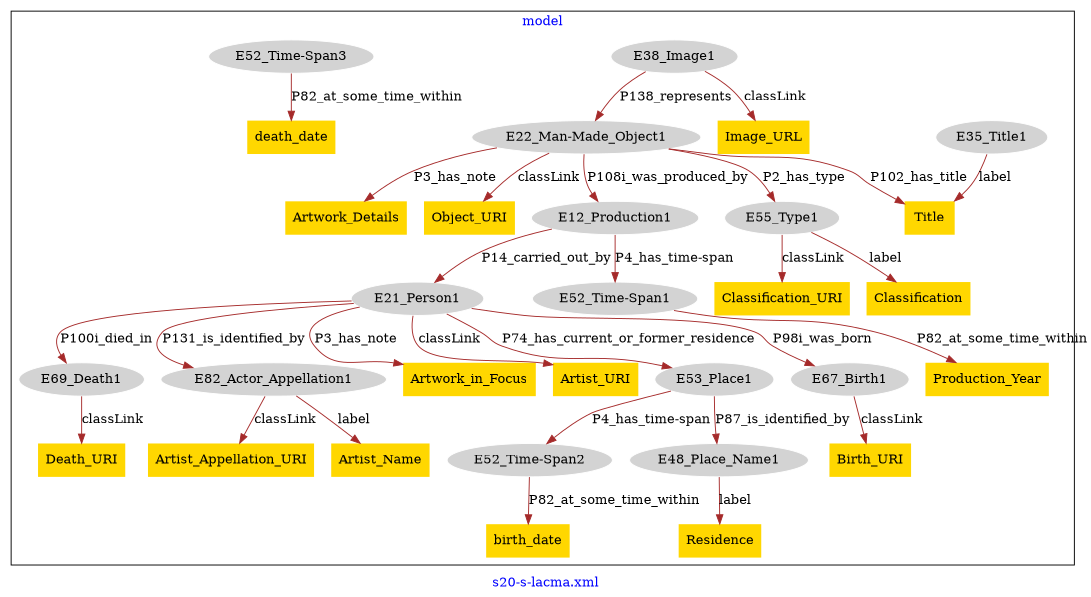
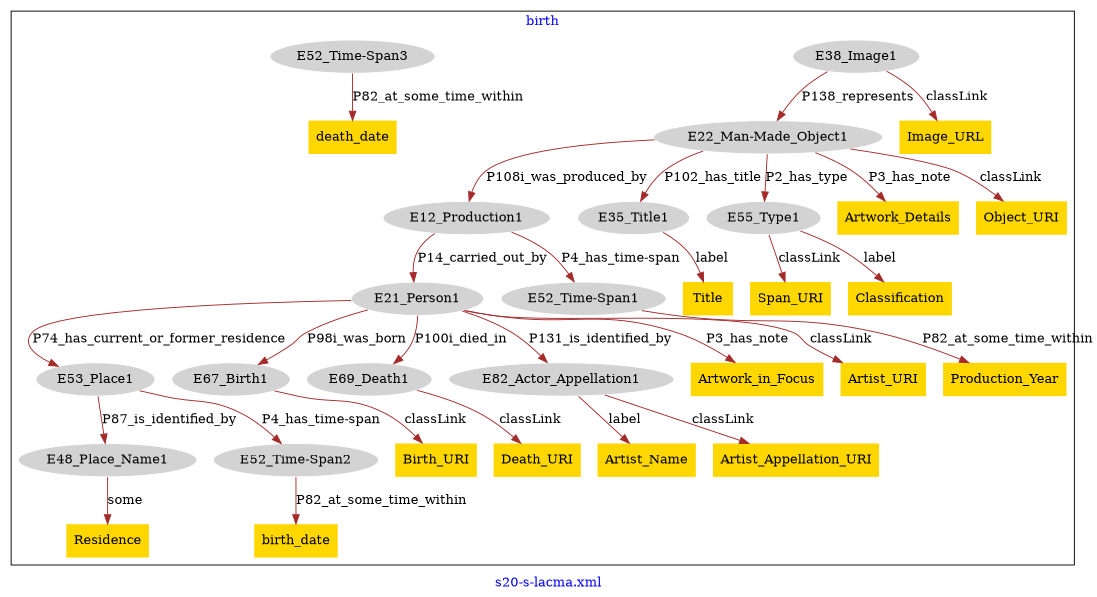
(543, 22) -> (543, 22)
(787, 158) -> (670, 167)
(782, 299) -> (790, 299)
(735, 501) -> (125, 501)
